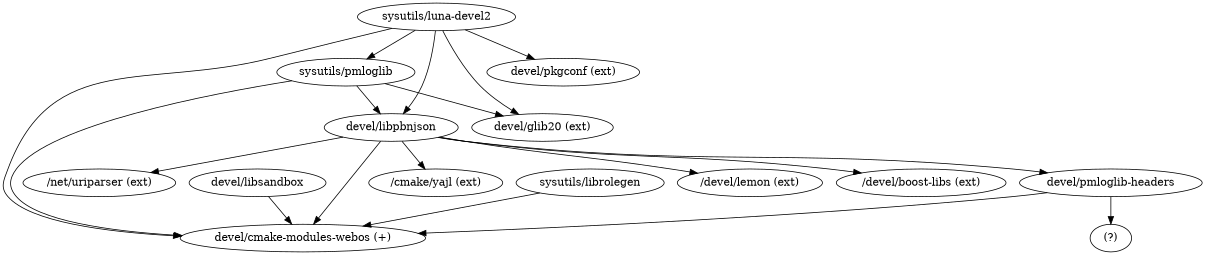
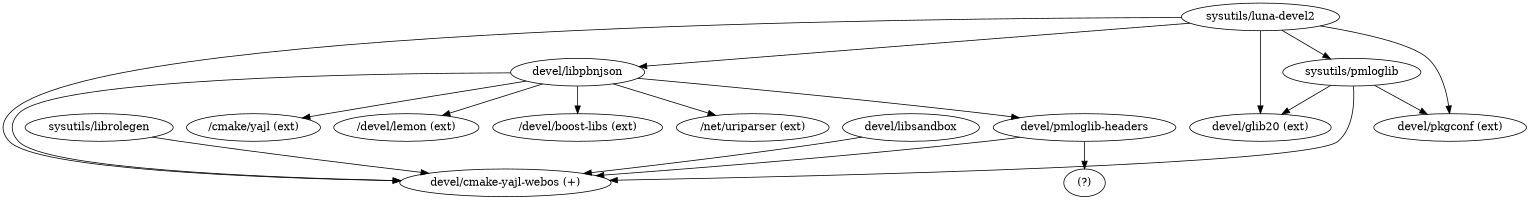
(366, 97) -> (1397, 98)
(303, 238) -> (505, 183)
